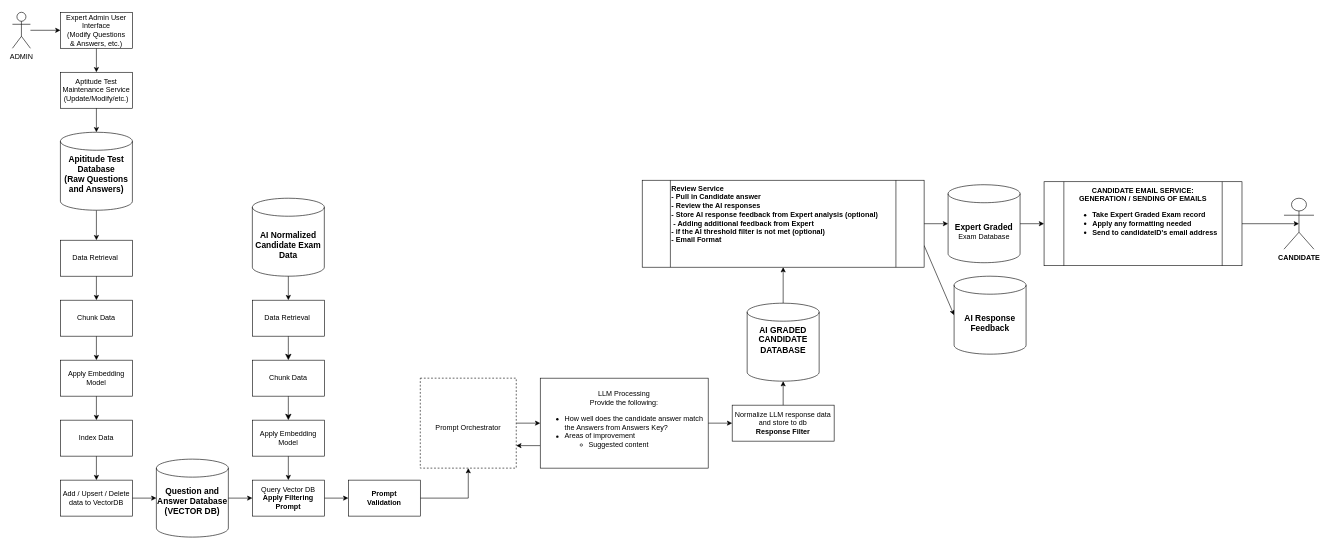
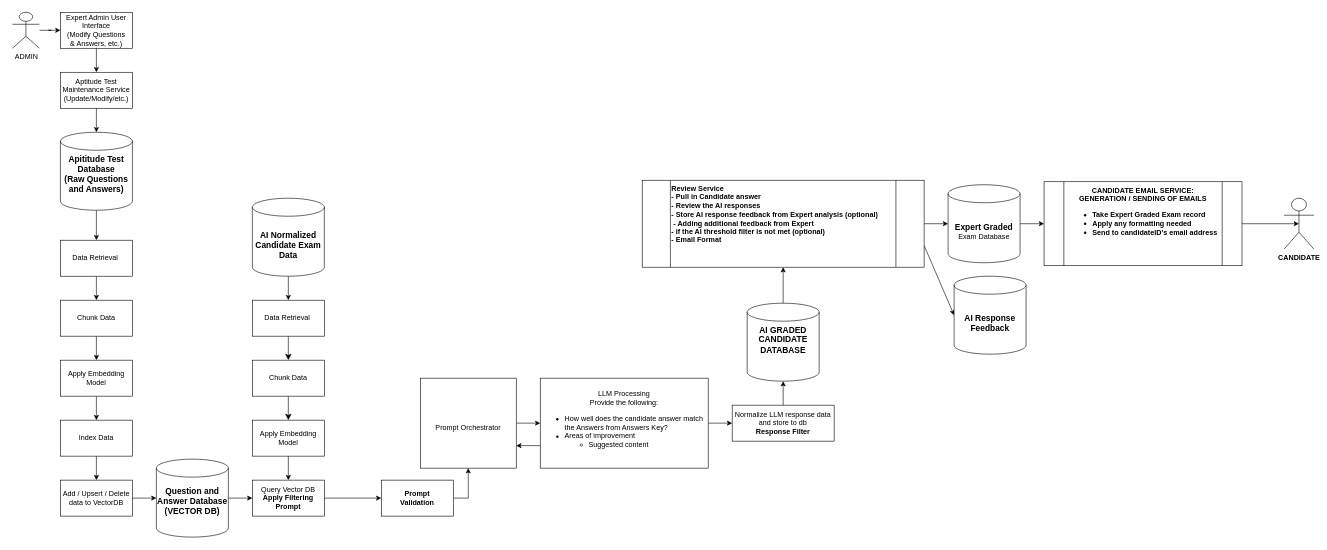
(21, 30) -> (26, 30)
(468, 423) -> (468, 423)
(384, 498) -> (417, 498)
